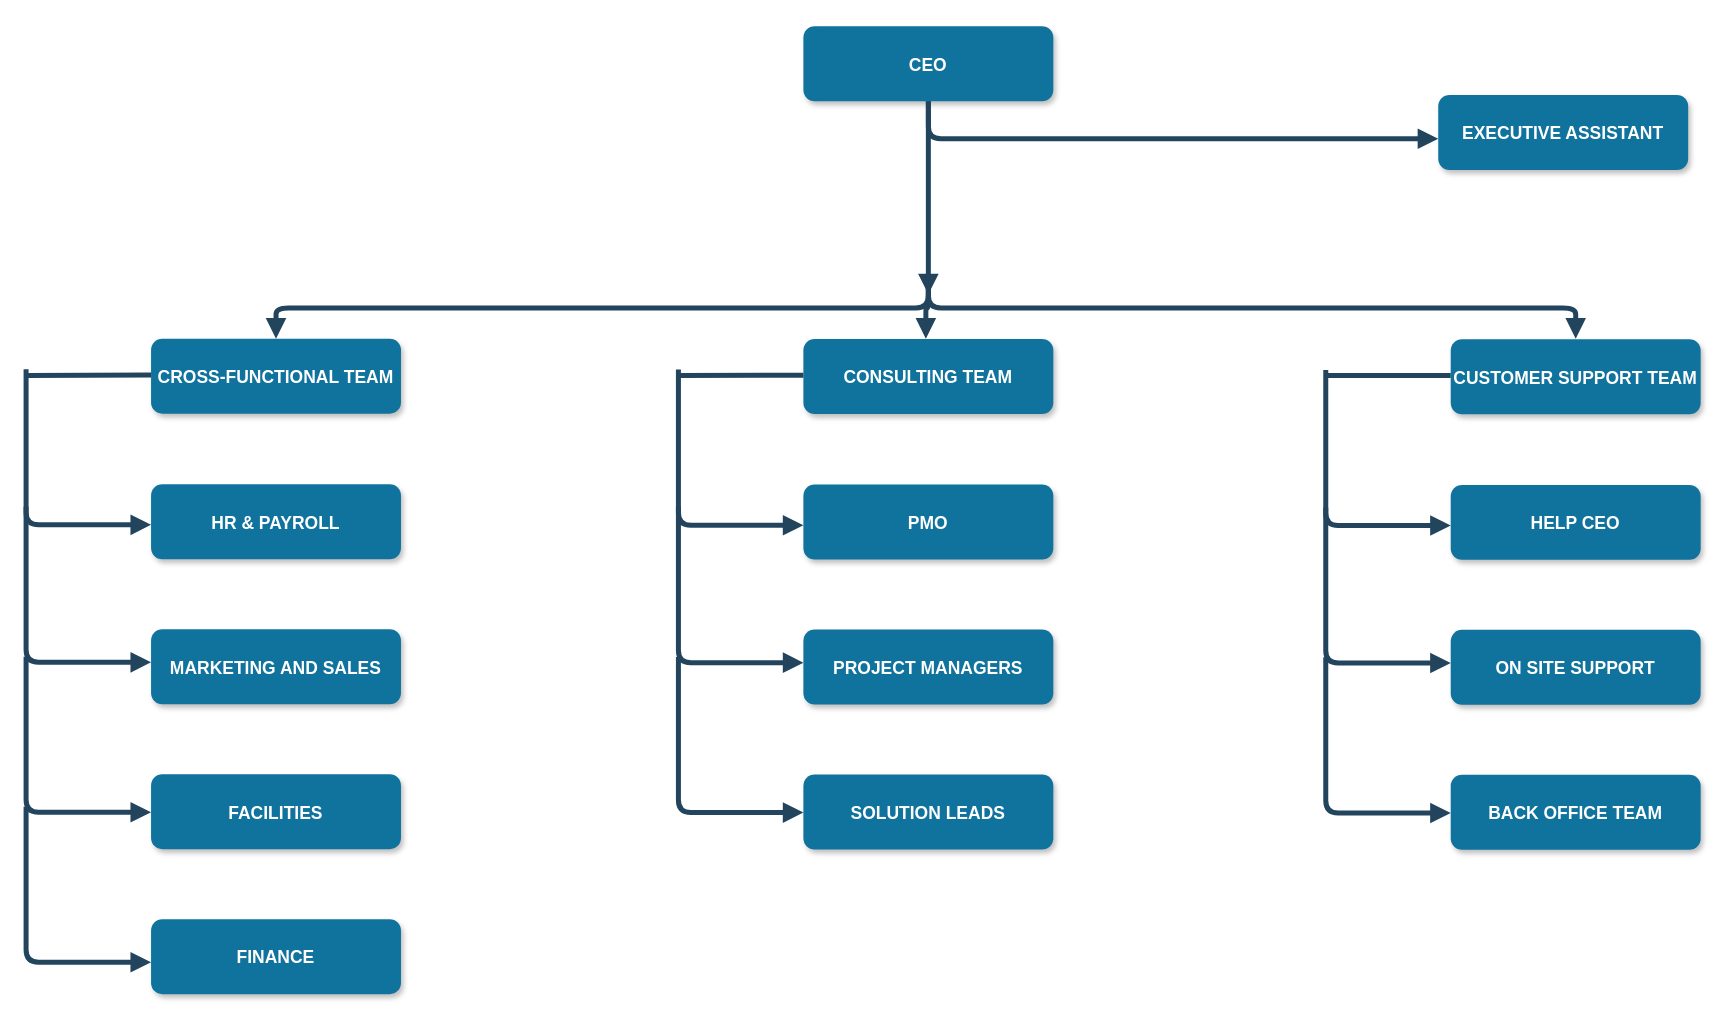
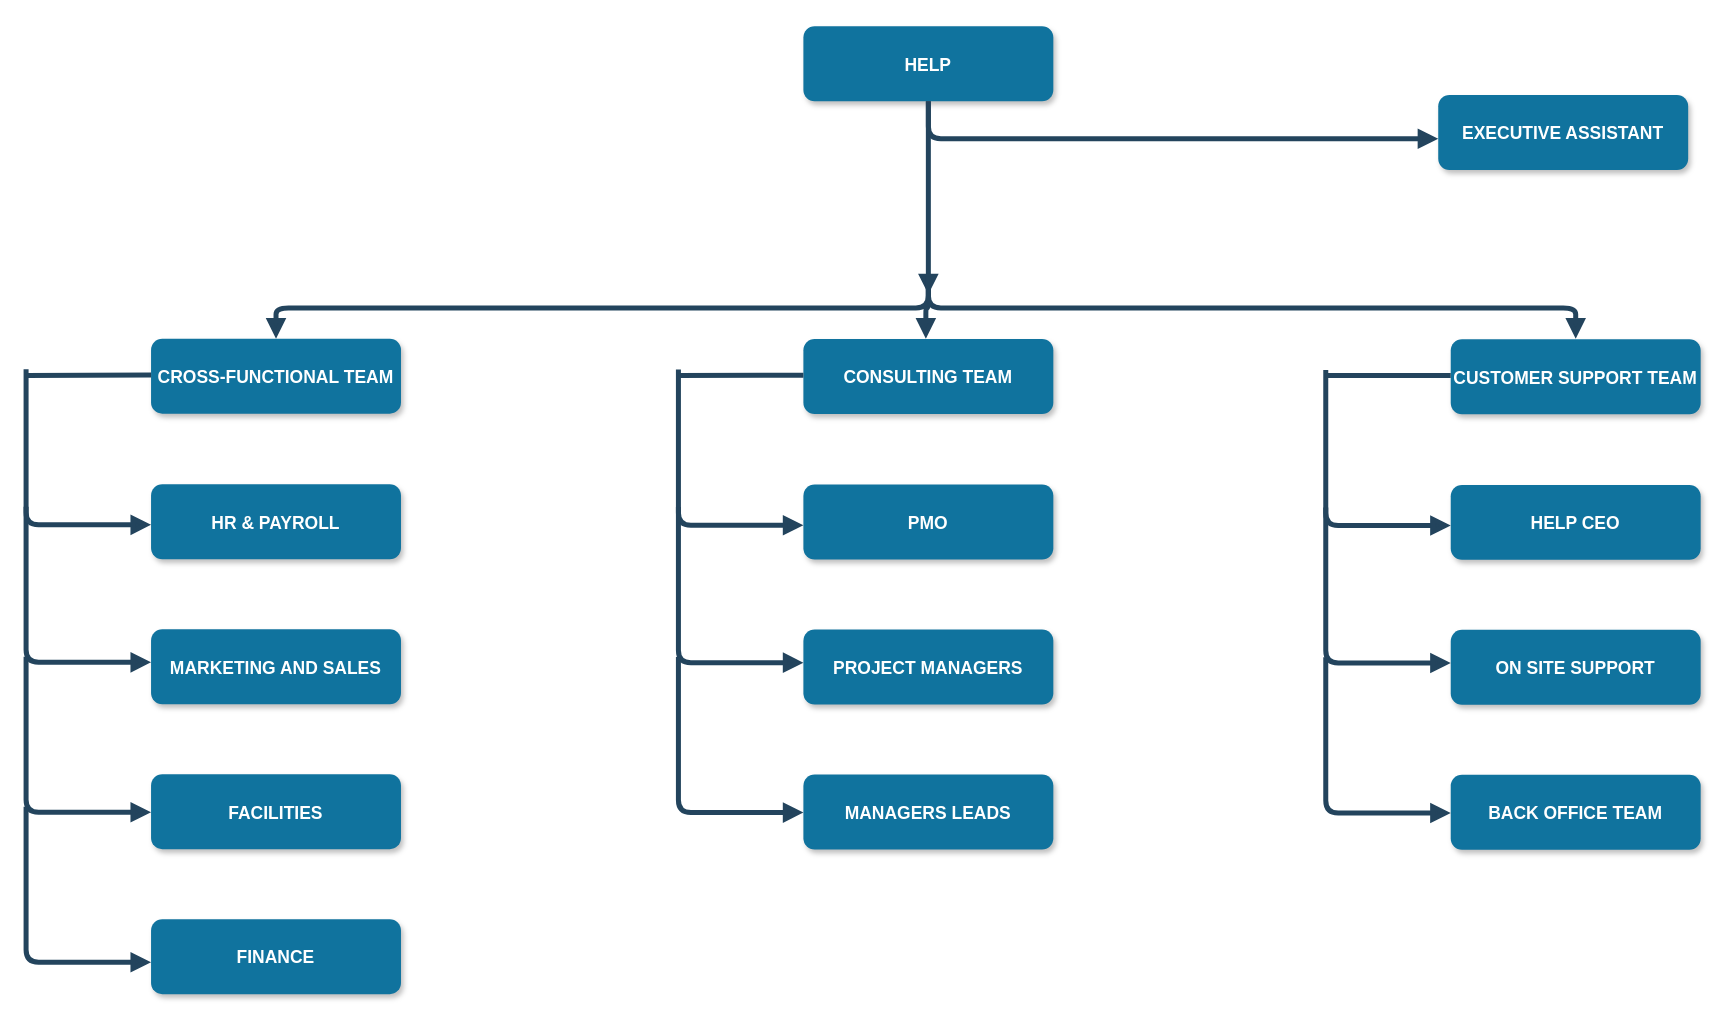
(928, 65) -> (928, 65)
(928, 813) -> (928, 813)
